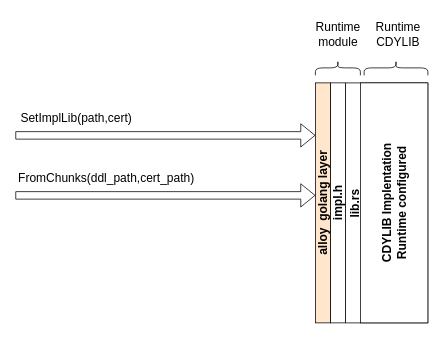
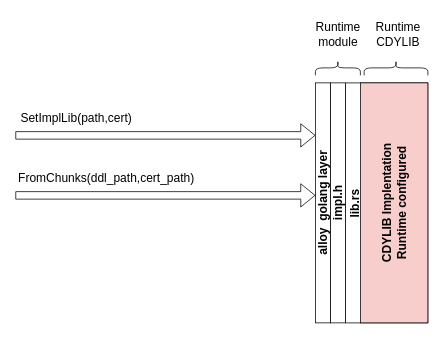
(323, 203) -> (323, 203)
(394, 203) -> (394, 203)
